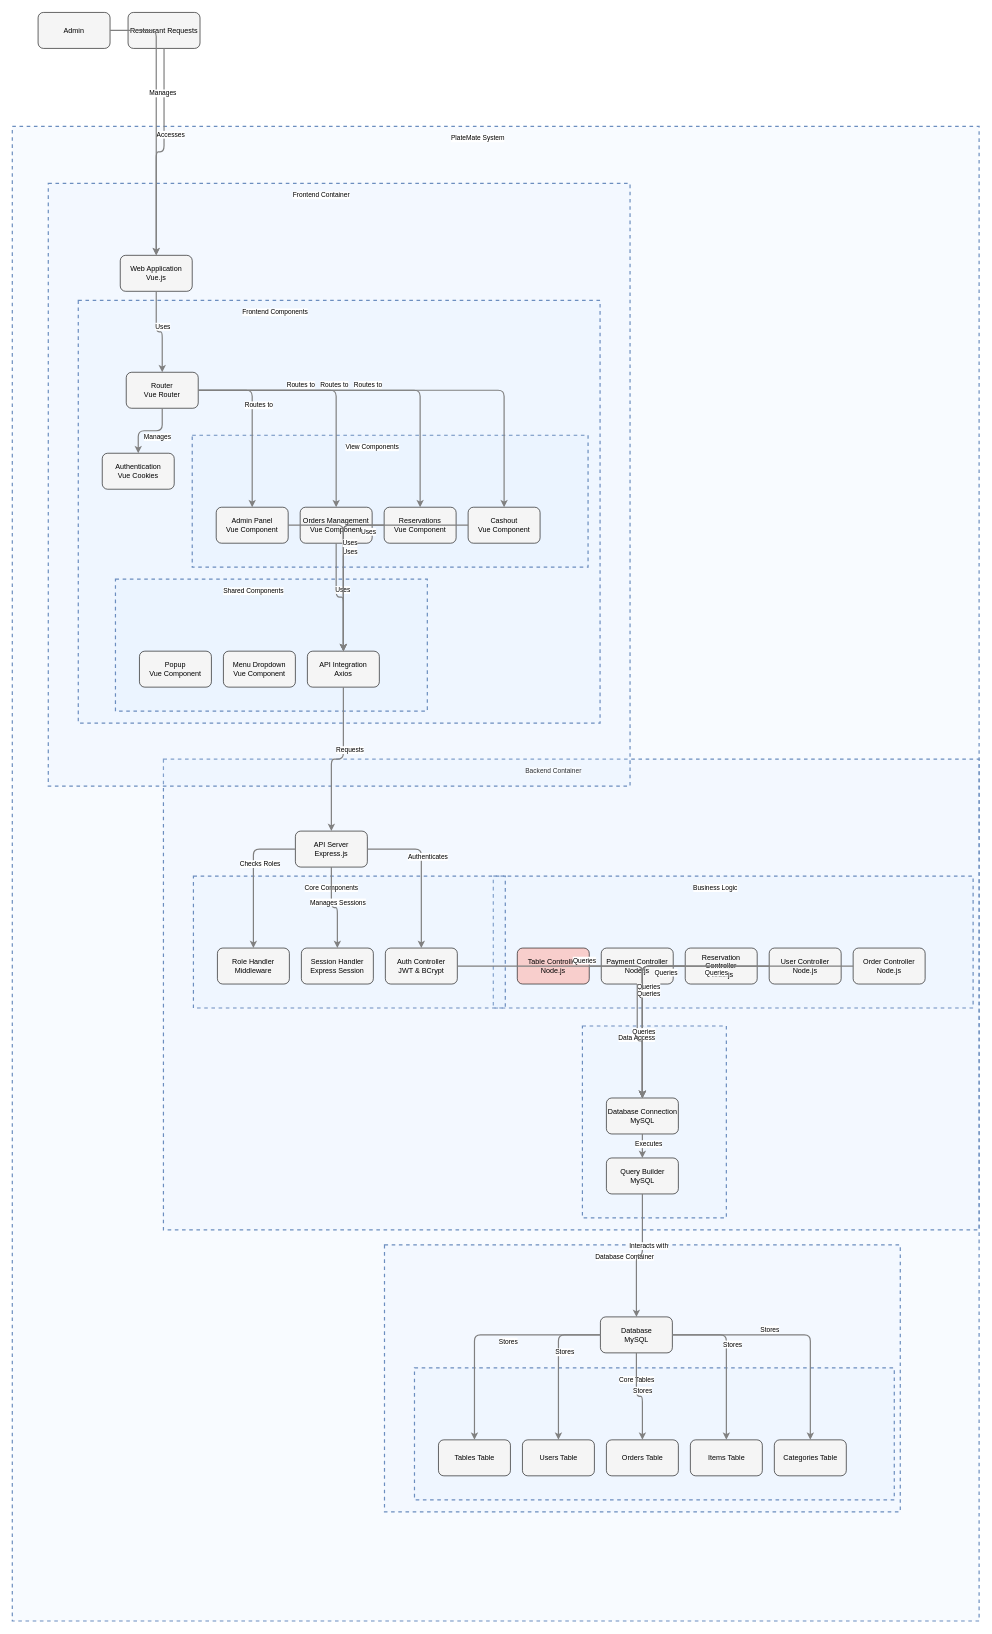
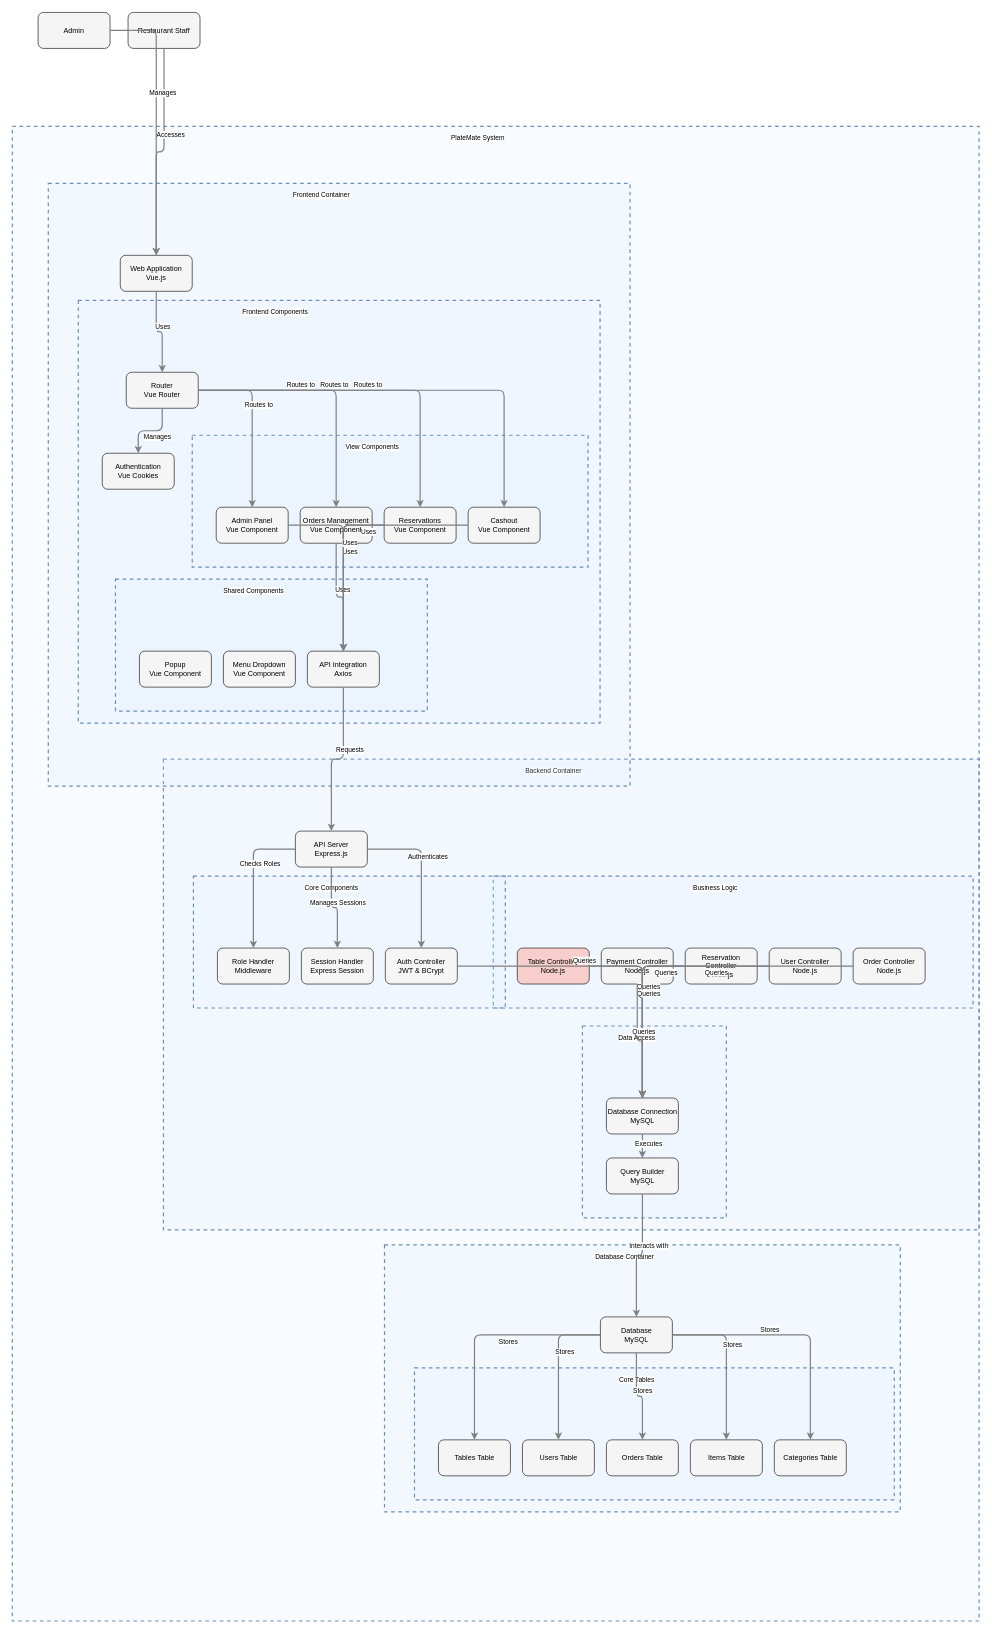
(164, 30) -> (164, 30)
